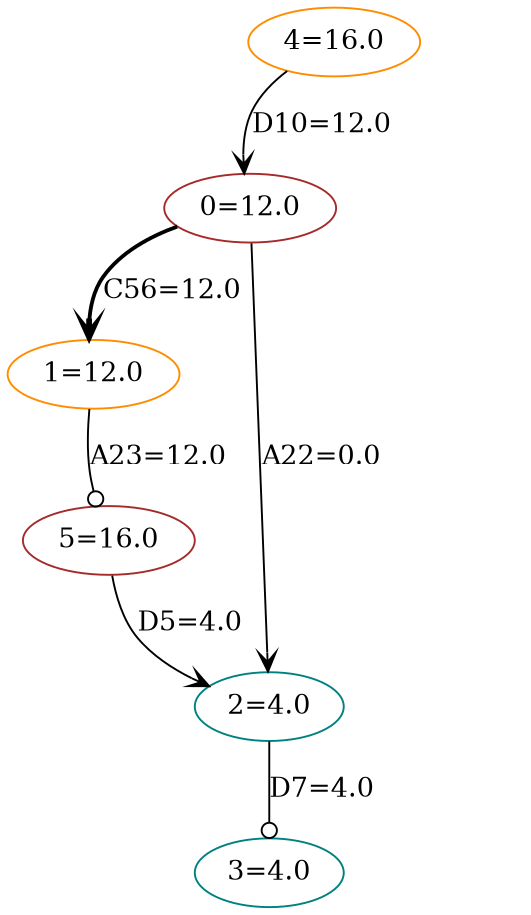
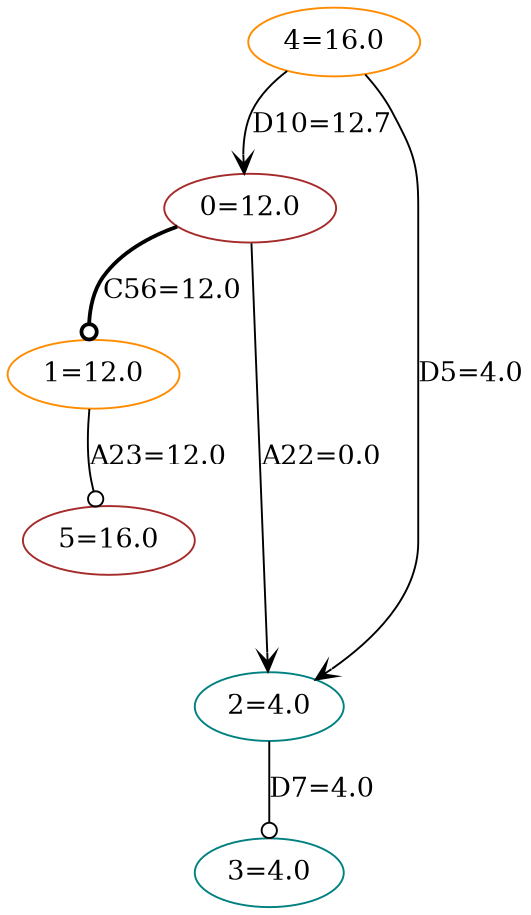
(322, 125) -> (322, 125)
(117, 262) -> (117, 262)
(138, 638) -> (418, 381)
